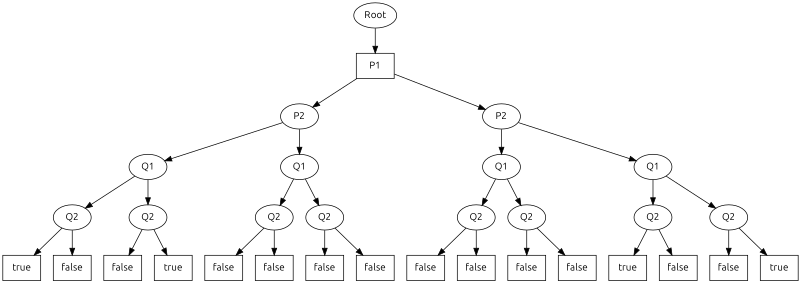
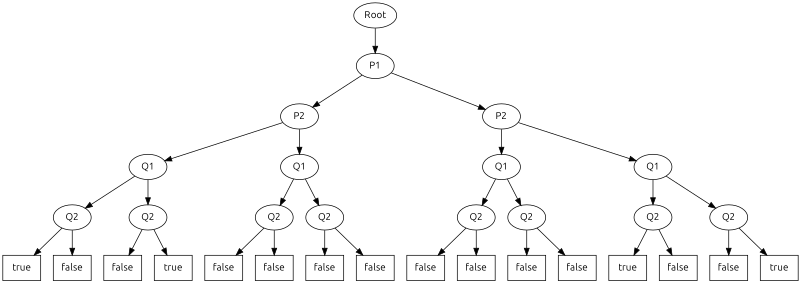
(375, 66) -> (375, 66)
